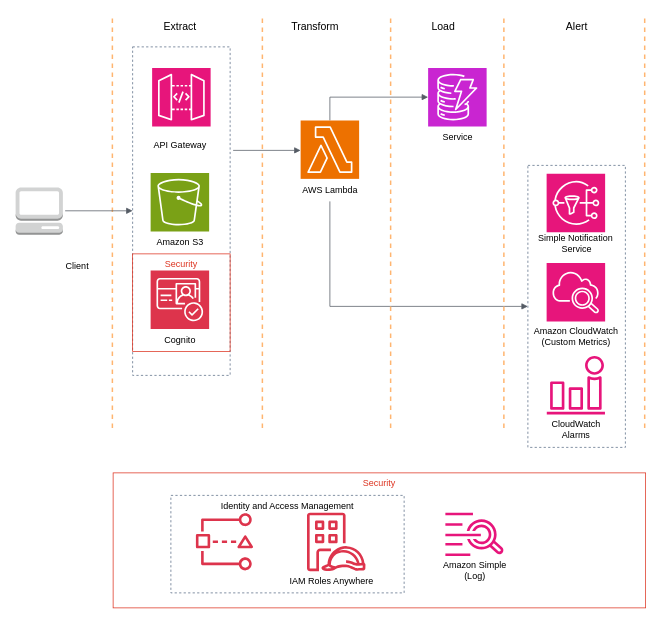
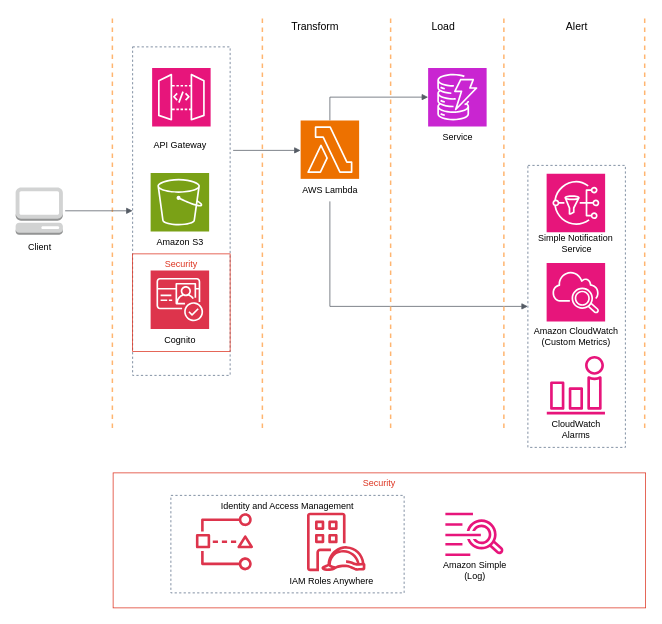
(180, 27) -> none
(77, 266) -> (39, 247)
